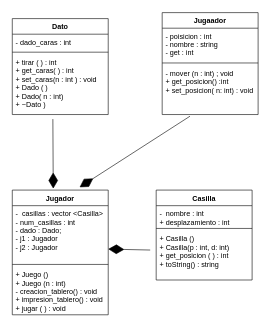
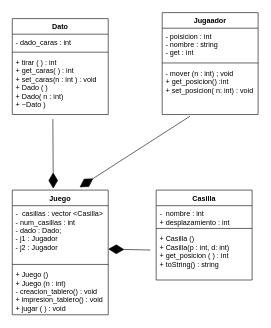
(60, 198) -> (60, 198)
